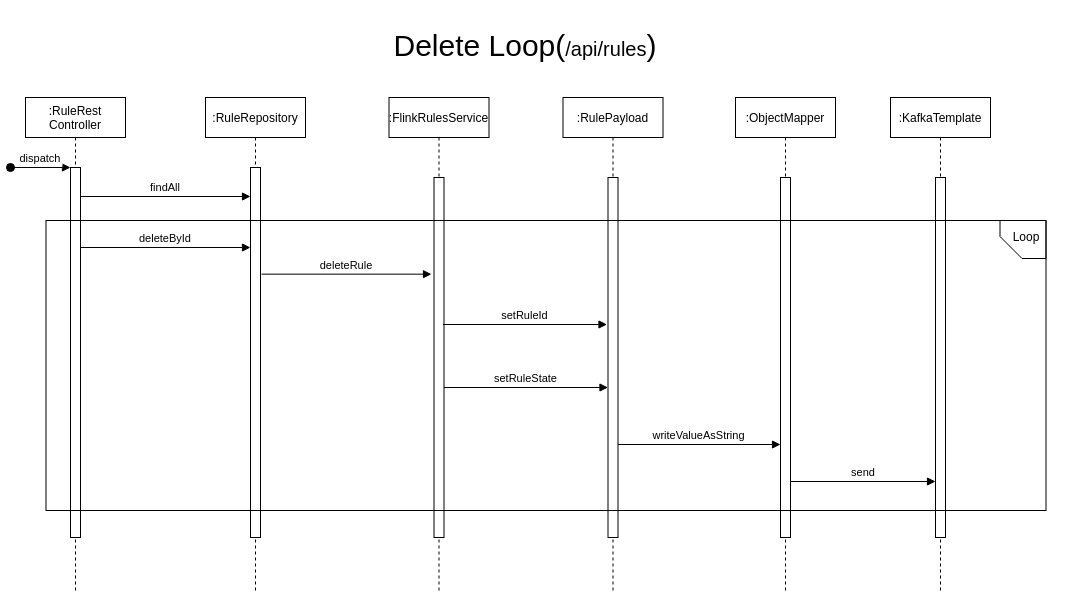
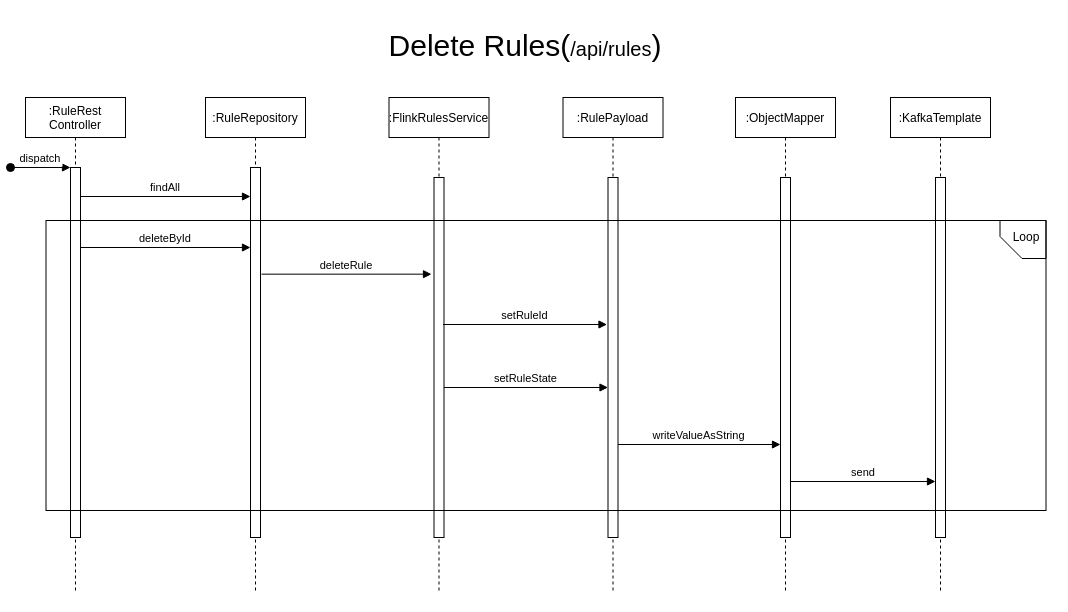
(526, 46) -> (526, 46)
